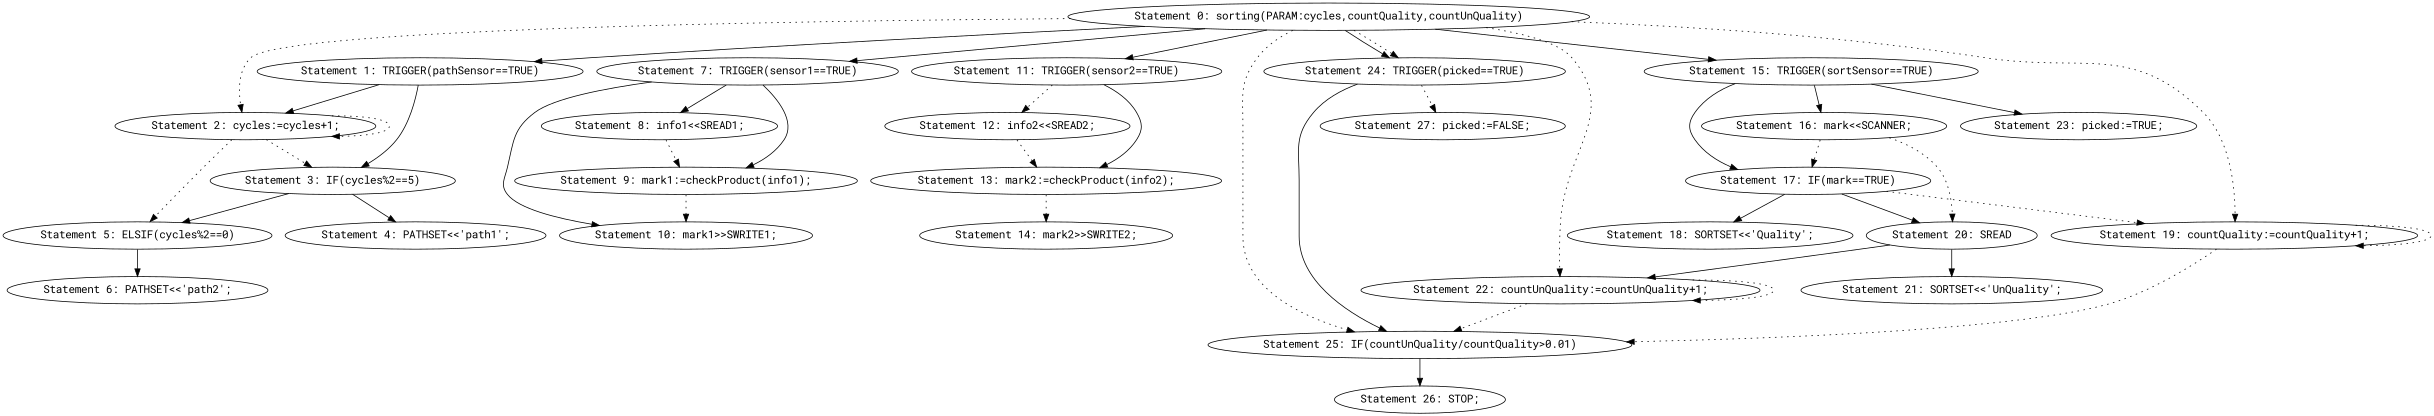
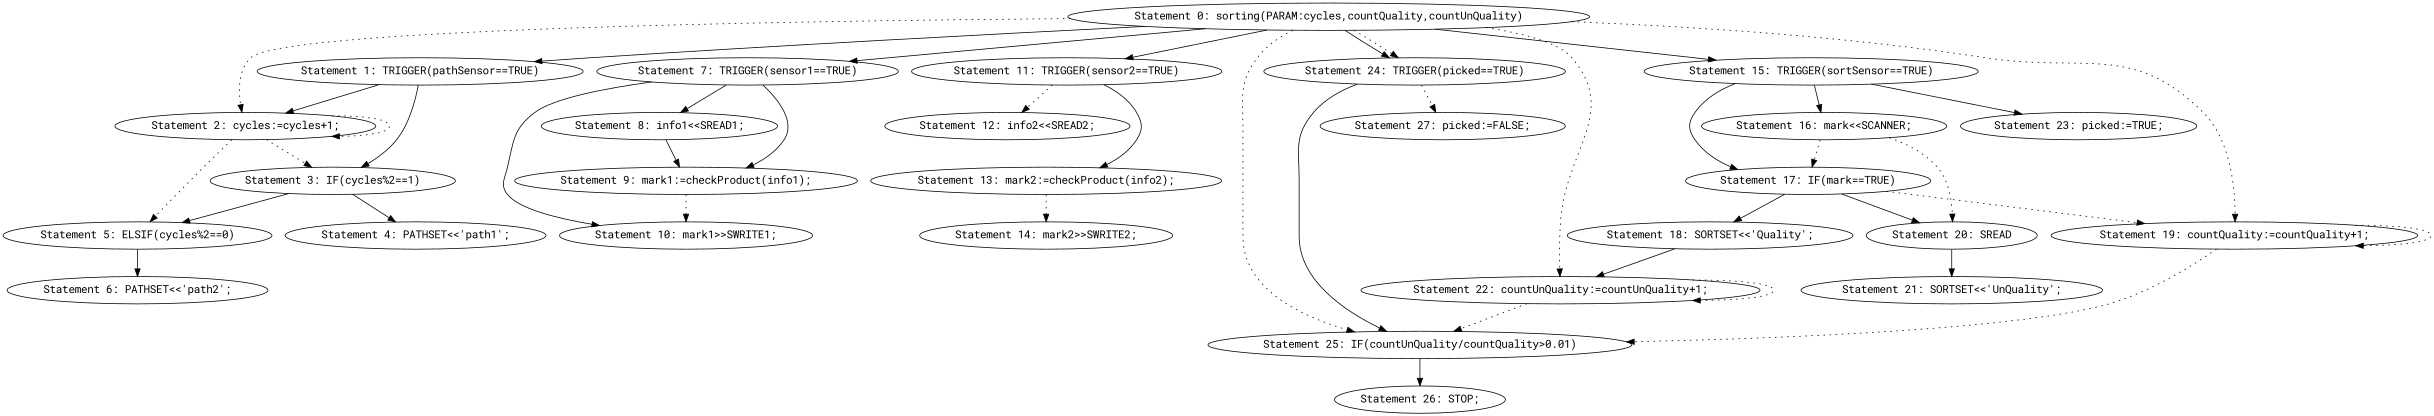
(671, 150) -> (671, 150)
(1025, 150) -> none
(333, 181) -> (333, 181)
(1773, 261) -> (1639, 261)
